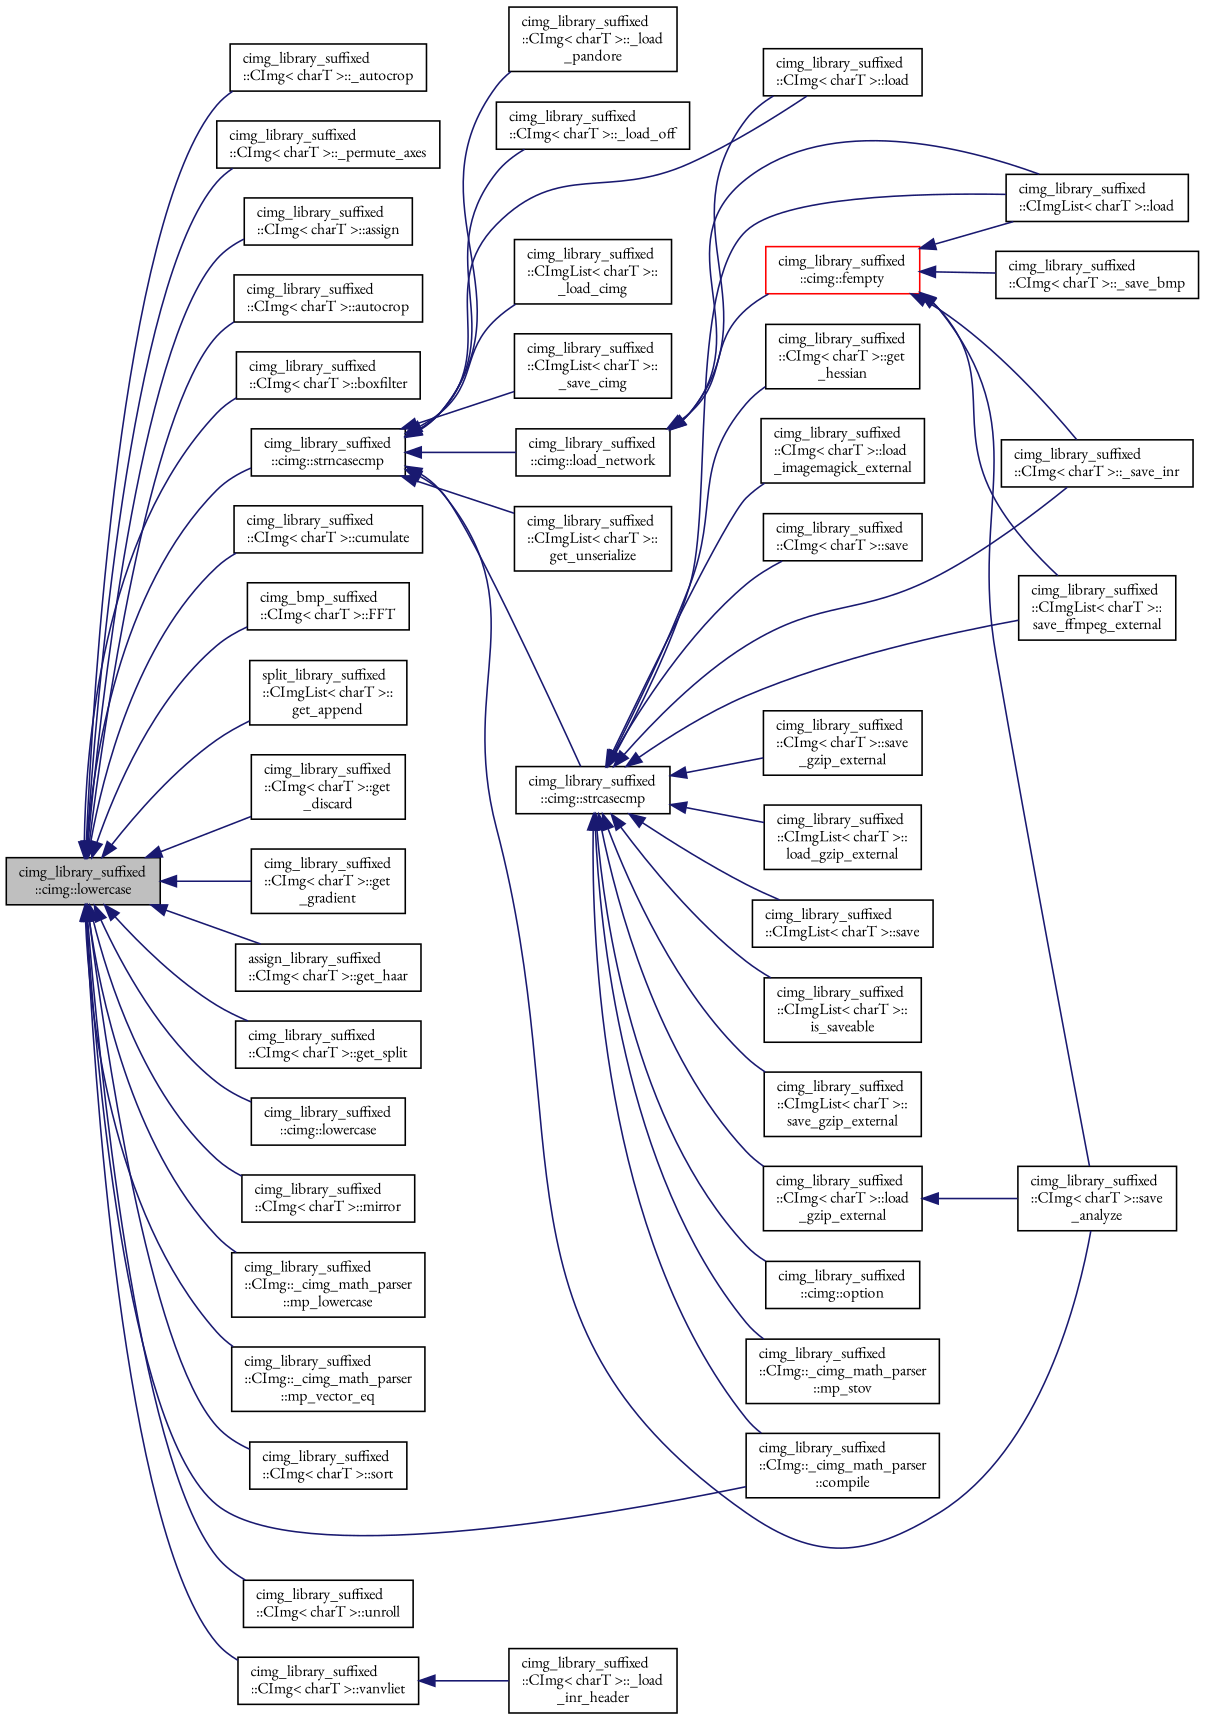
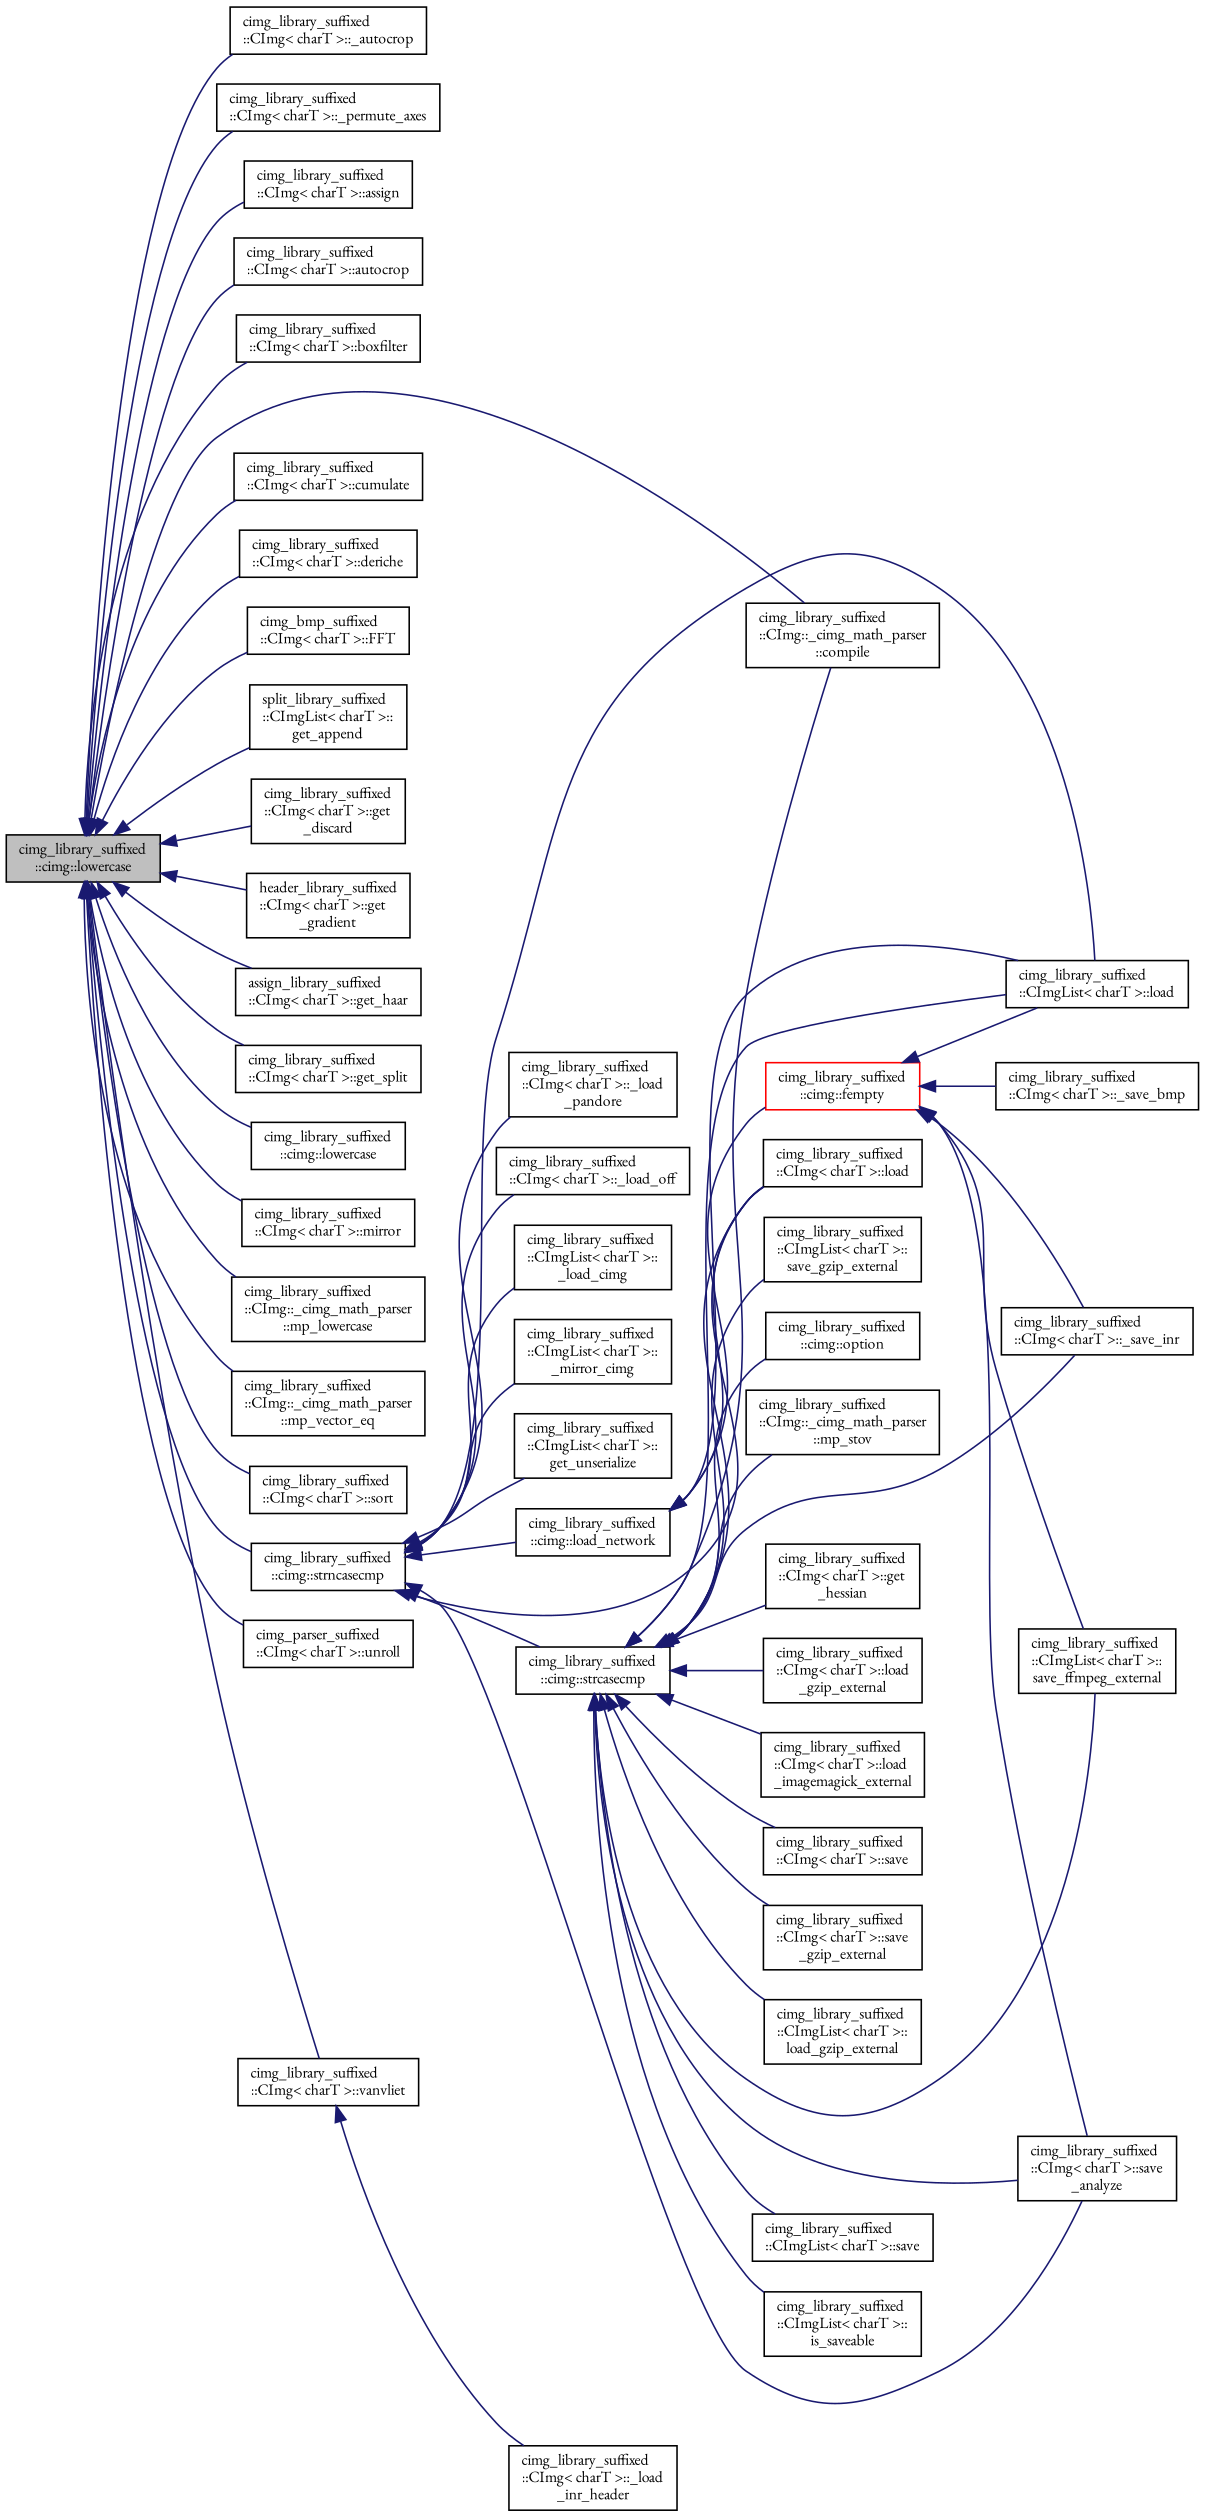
(593, 366) -> (593, 1352)
none -> (328, 554)
none -> (593, 737)
(328, 881) -> (328, 906)
(978, 1199) -> (691, 2061)
none -> (716, 1411)
(328, 1604) -> (328, 1644)
